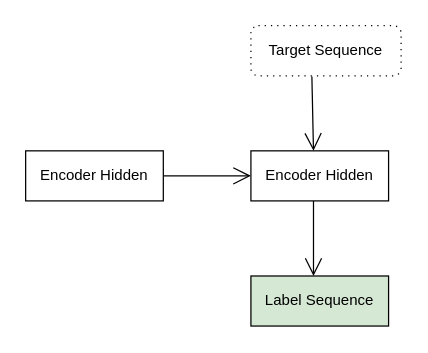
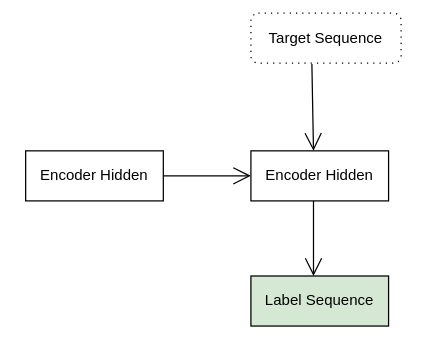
(326, 51) -> (326, 38)
